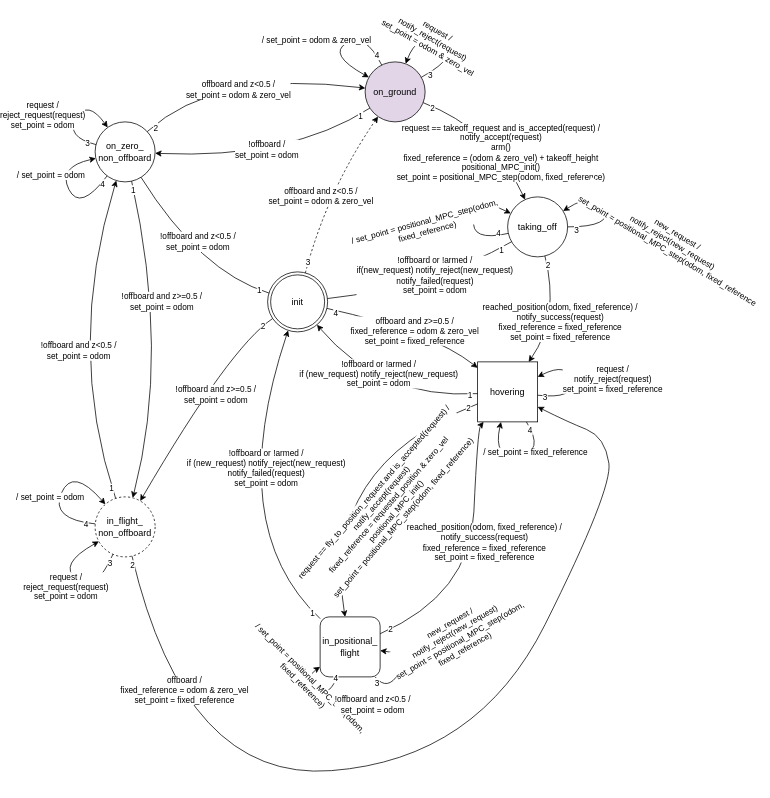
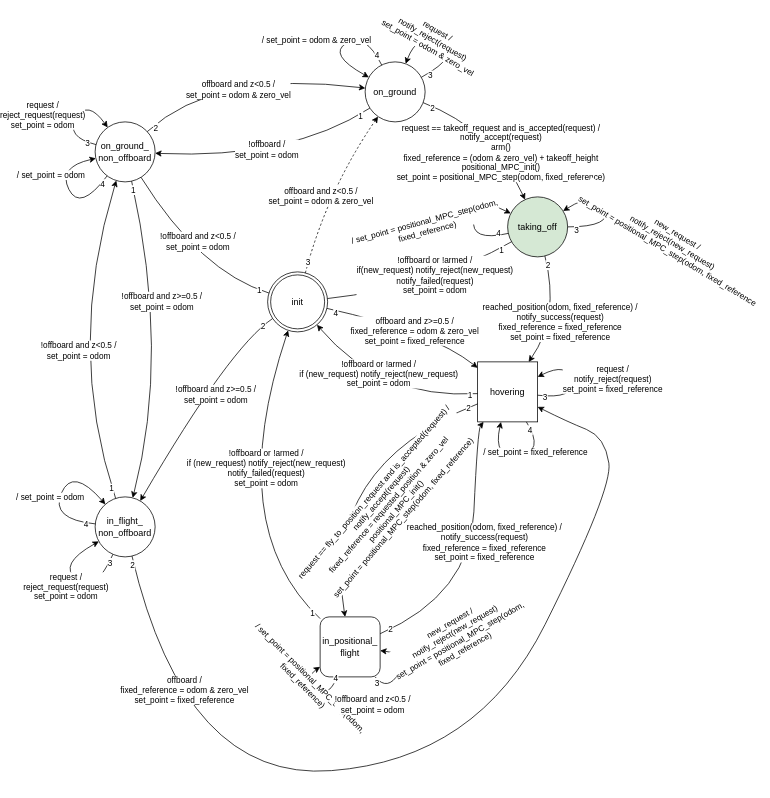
(395, 92) -> (395, 92)
(125, 152) -> (125, 152)
(537, 227) -> (537, 227)
(125, 527) -> (125, 527)
